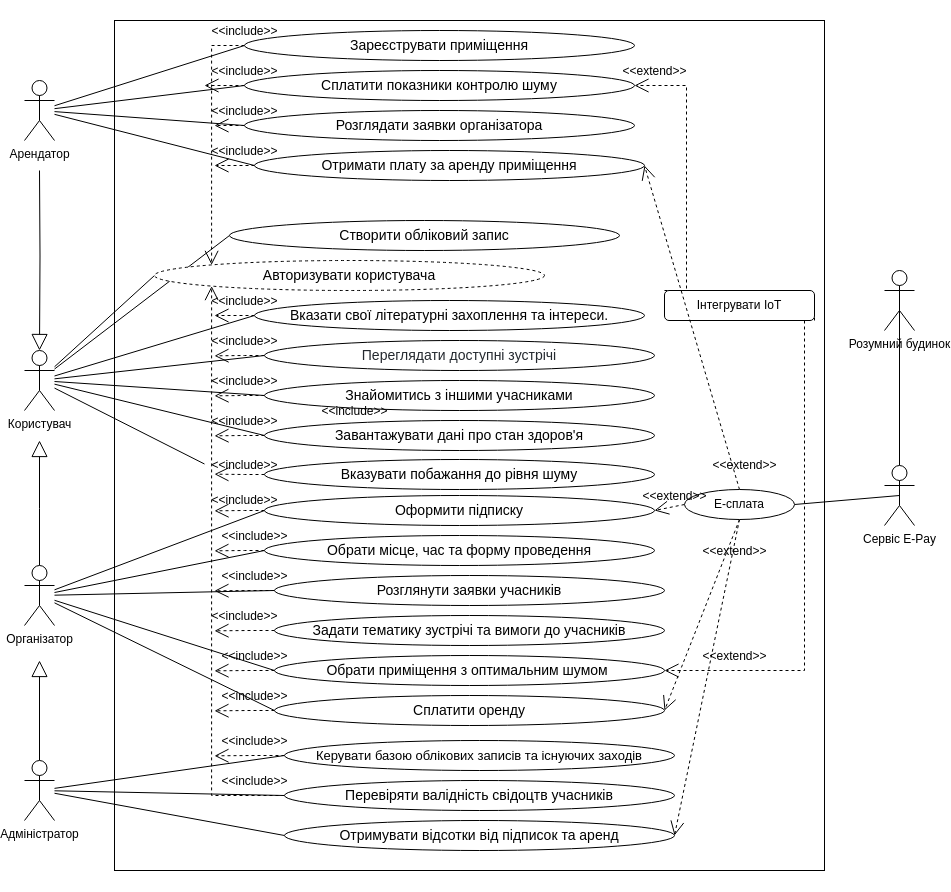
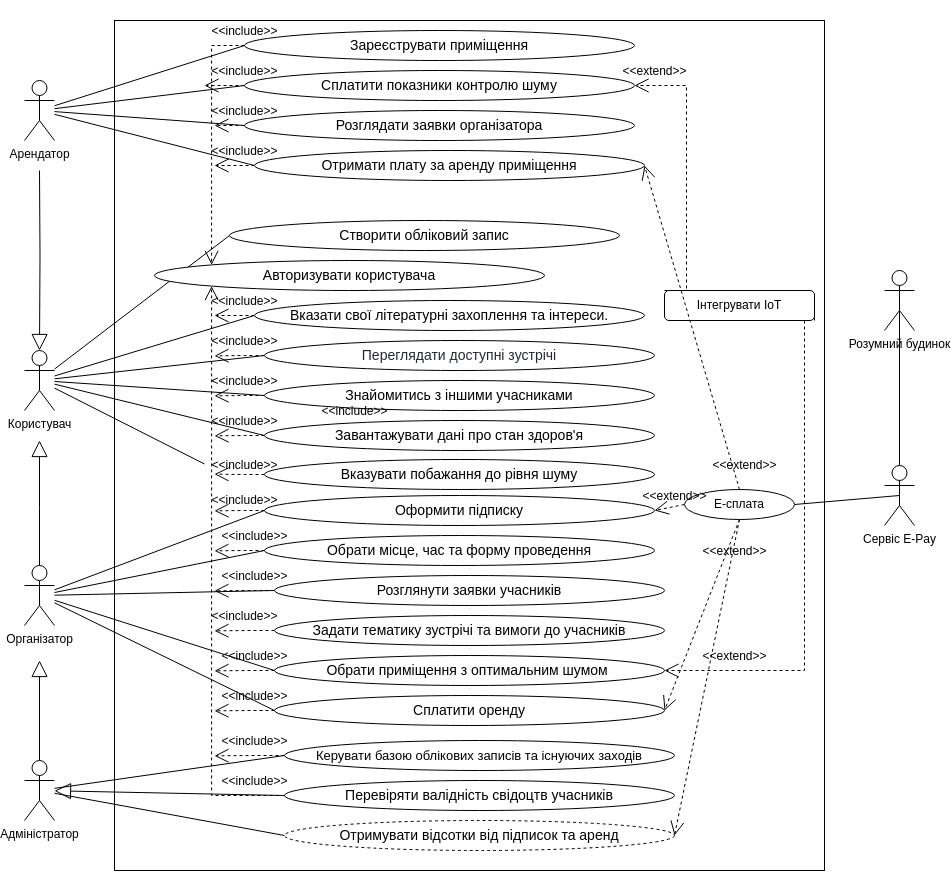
(350, 276) -> (350, 276)
(105, 321) -> none
(65, 791) -> (72, 791)
(480, 836) -> (480, 836)
